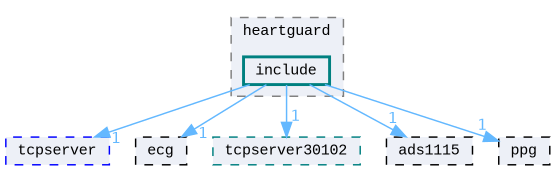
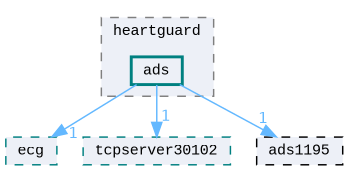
(287, 71) -> (157, 71)
(58, 151) -> none
(161, 151) -> (31, 151)
(429, 151) -> (300, 151)
(524, 151) -> none
